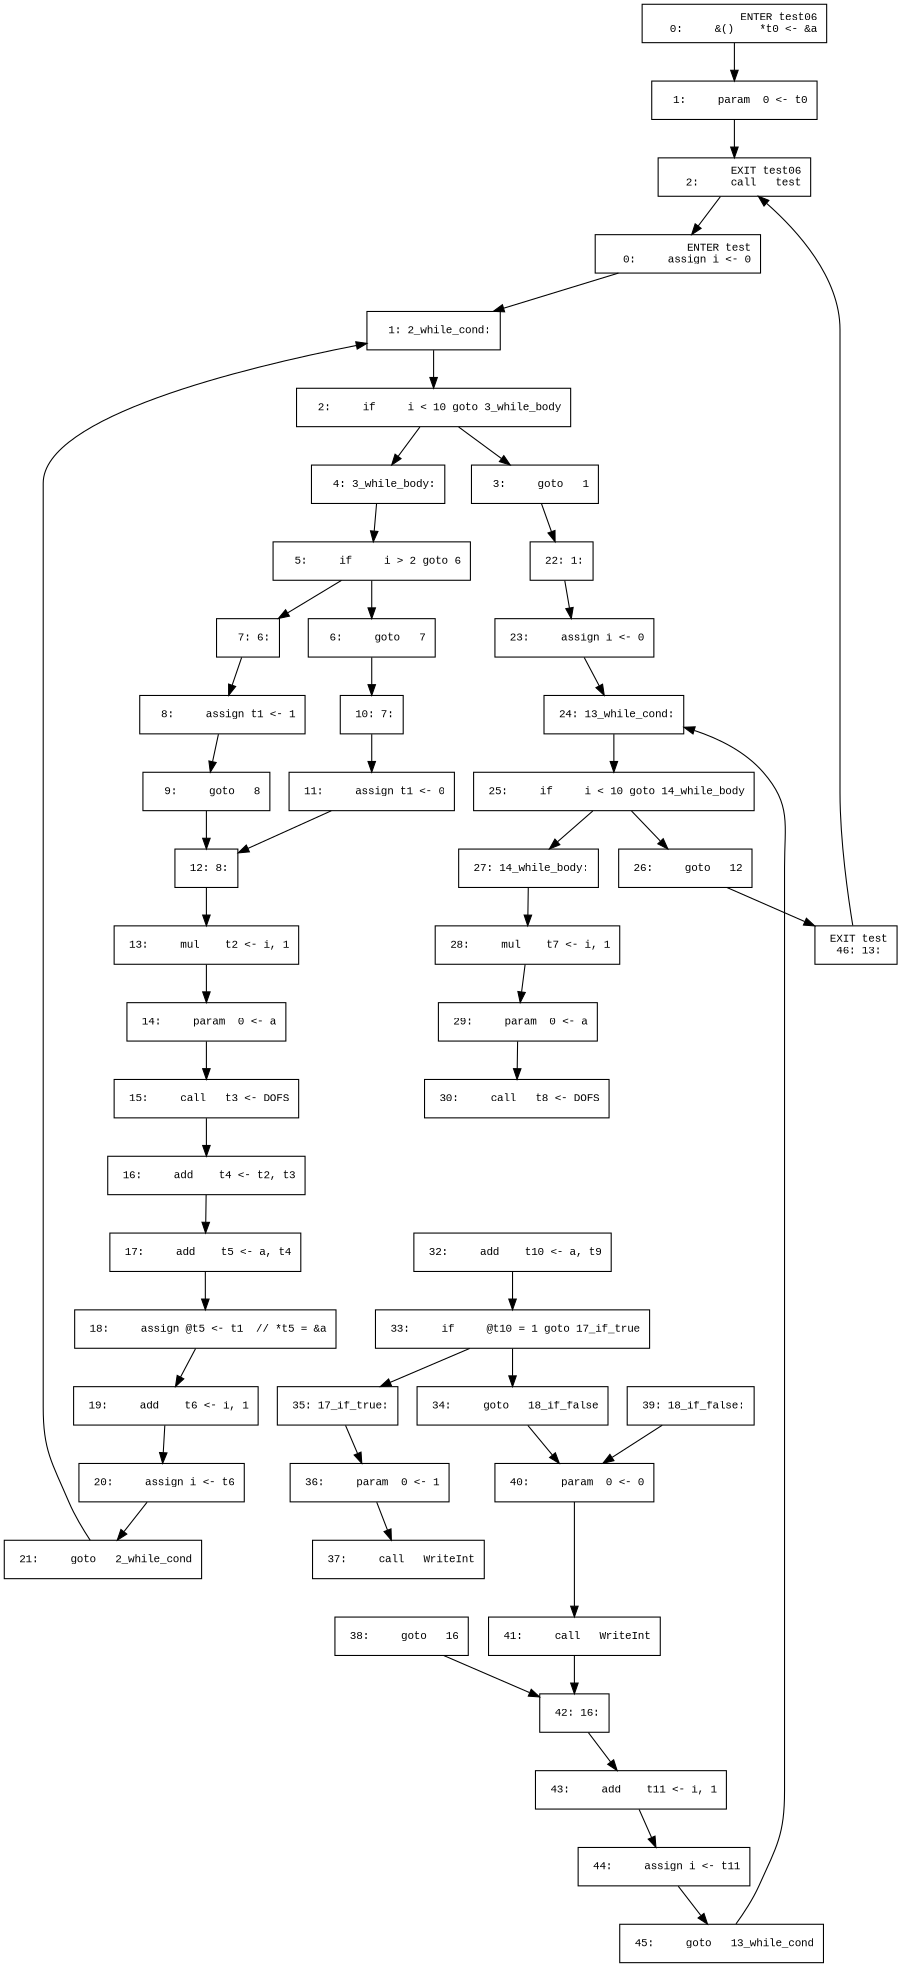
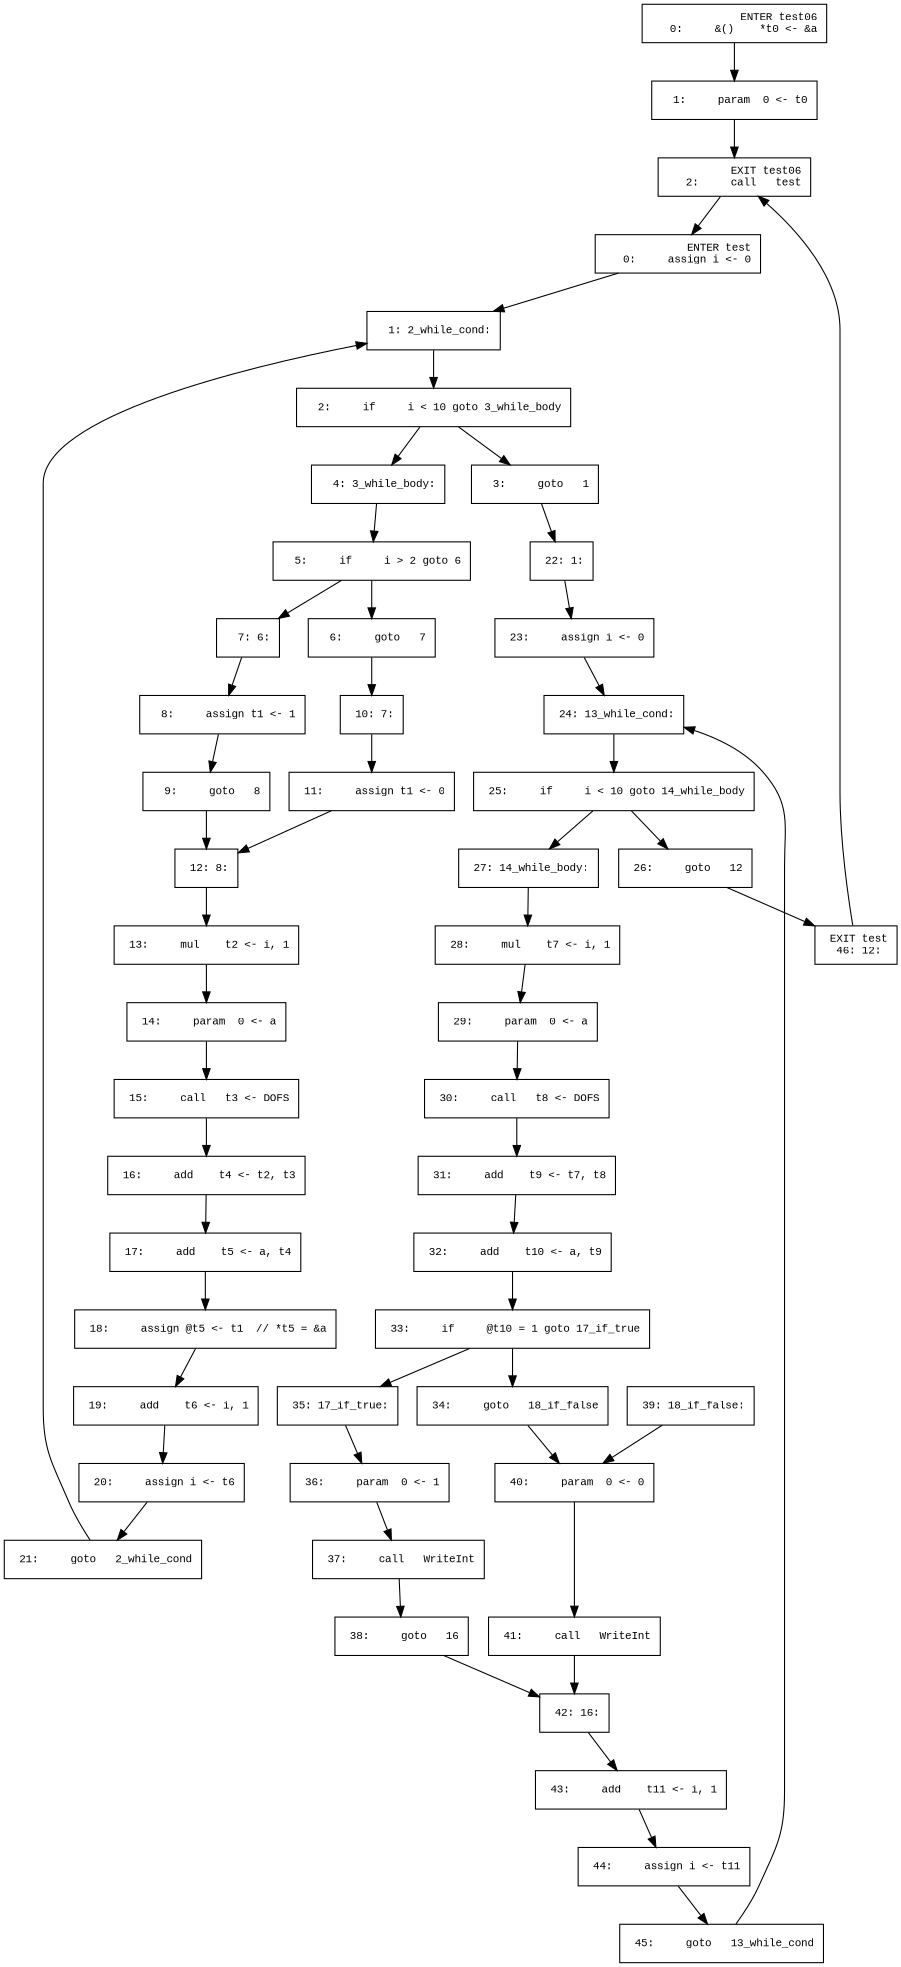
(856, 945) -> (856, 945)
none -> (517, 1175)
none -> (400, 1593)
